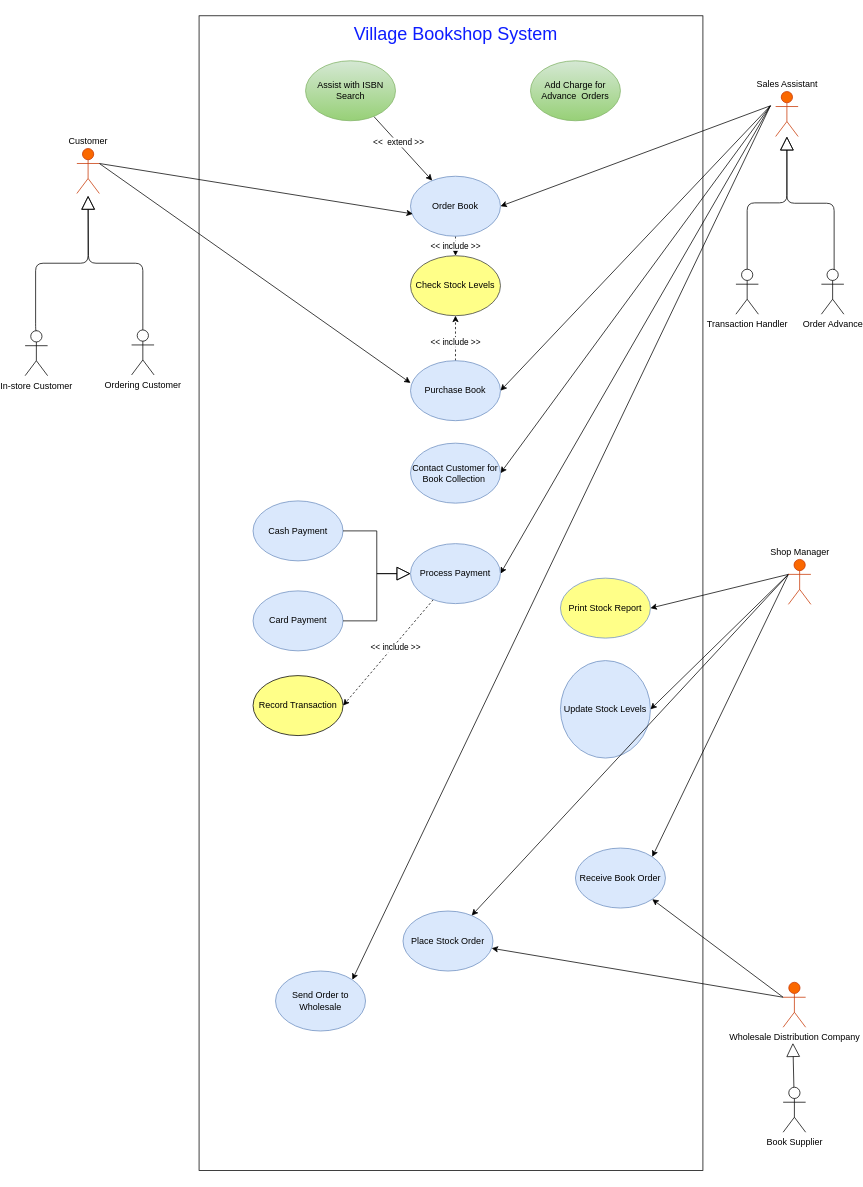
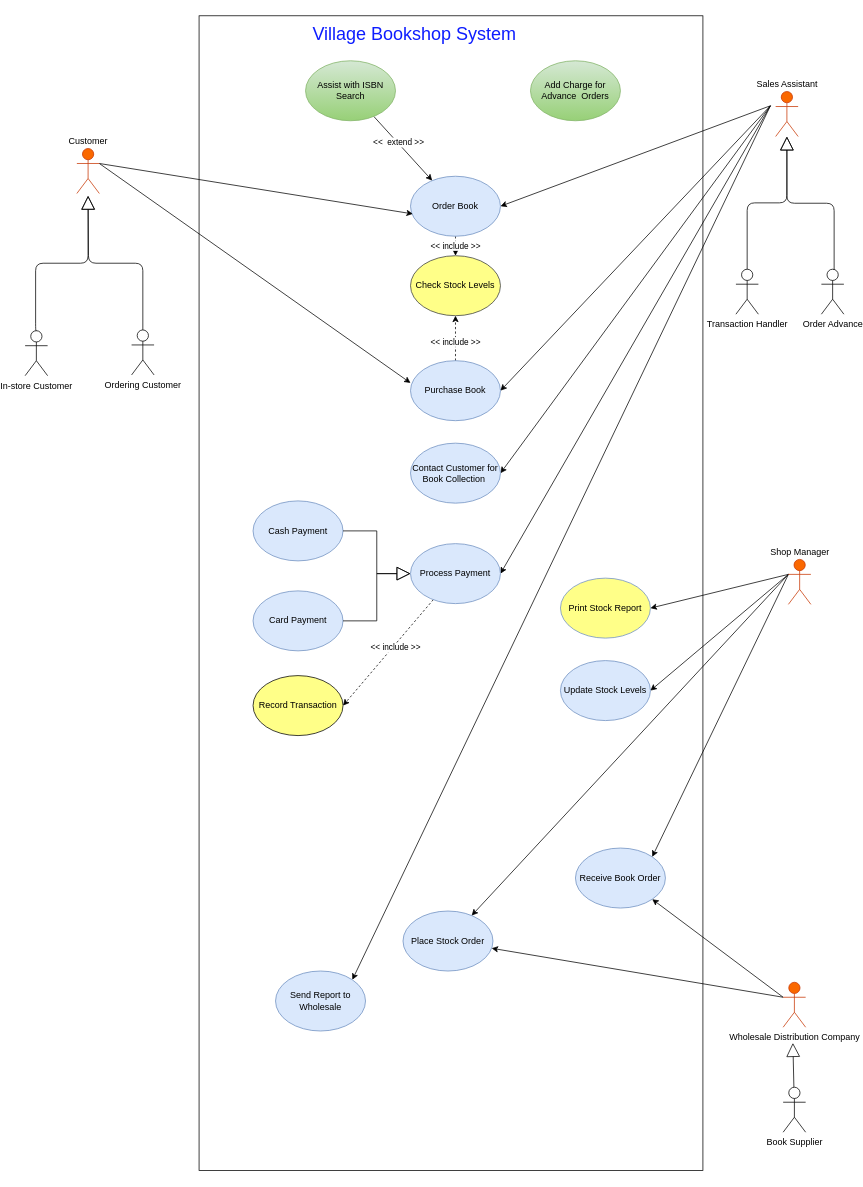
(456, 34) -> (414, 34)
(606, 709) -> (606, 690)
(321, 1001) -> (321, 1001)
